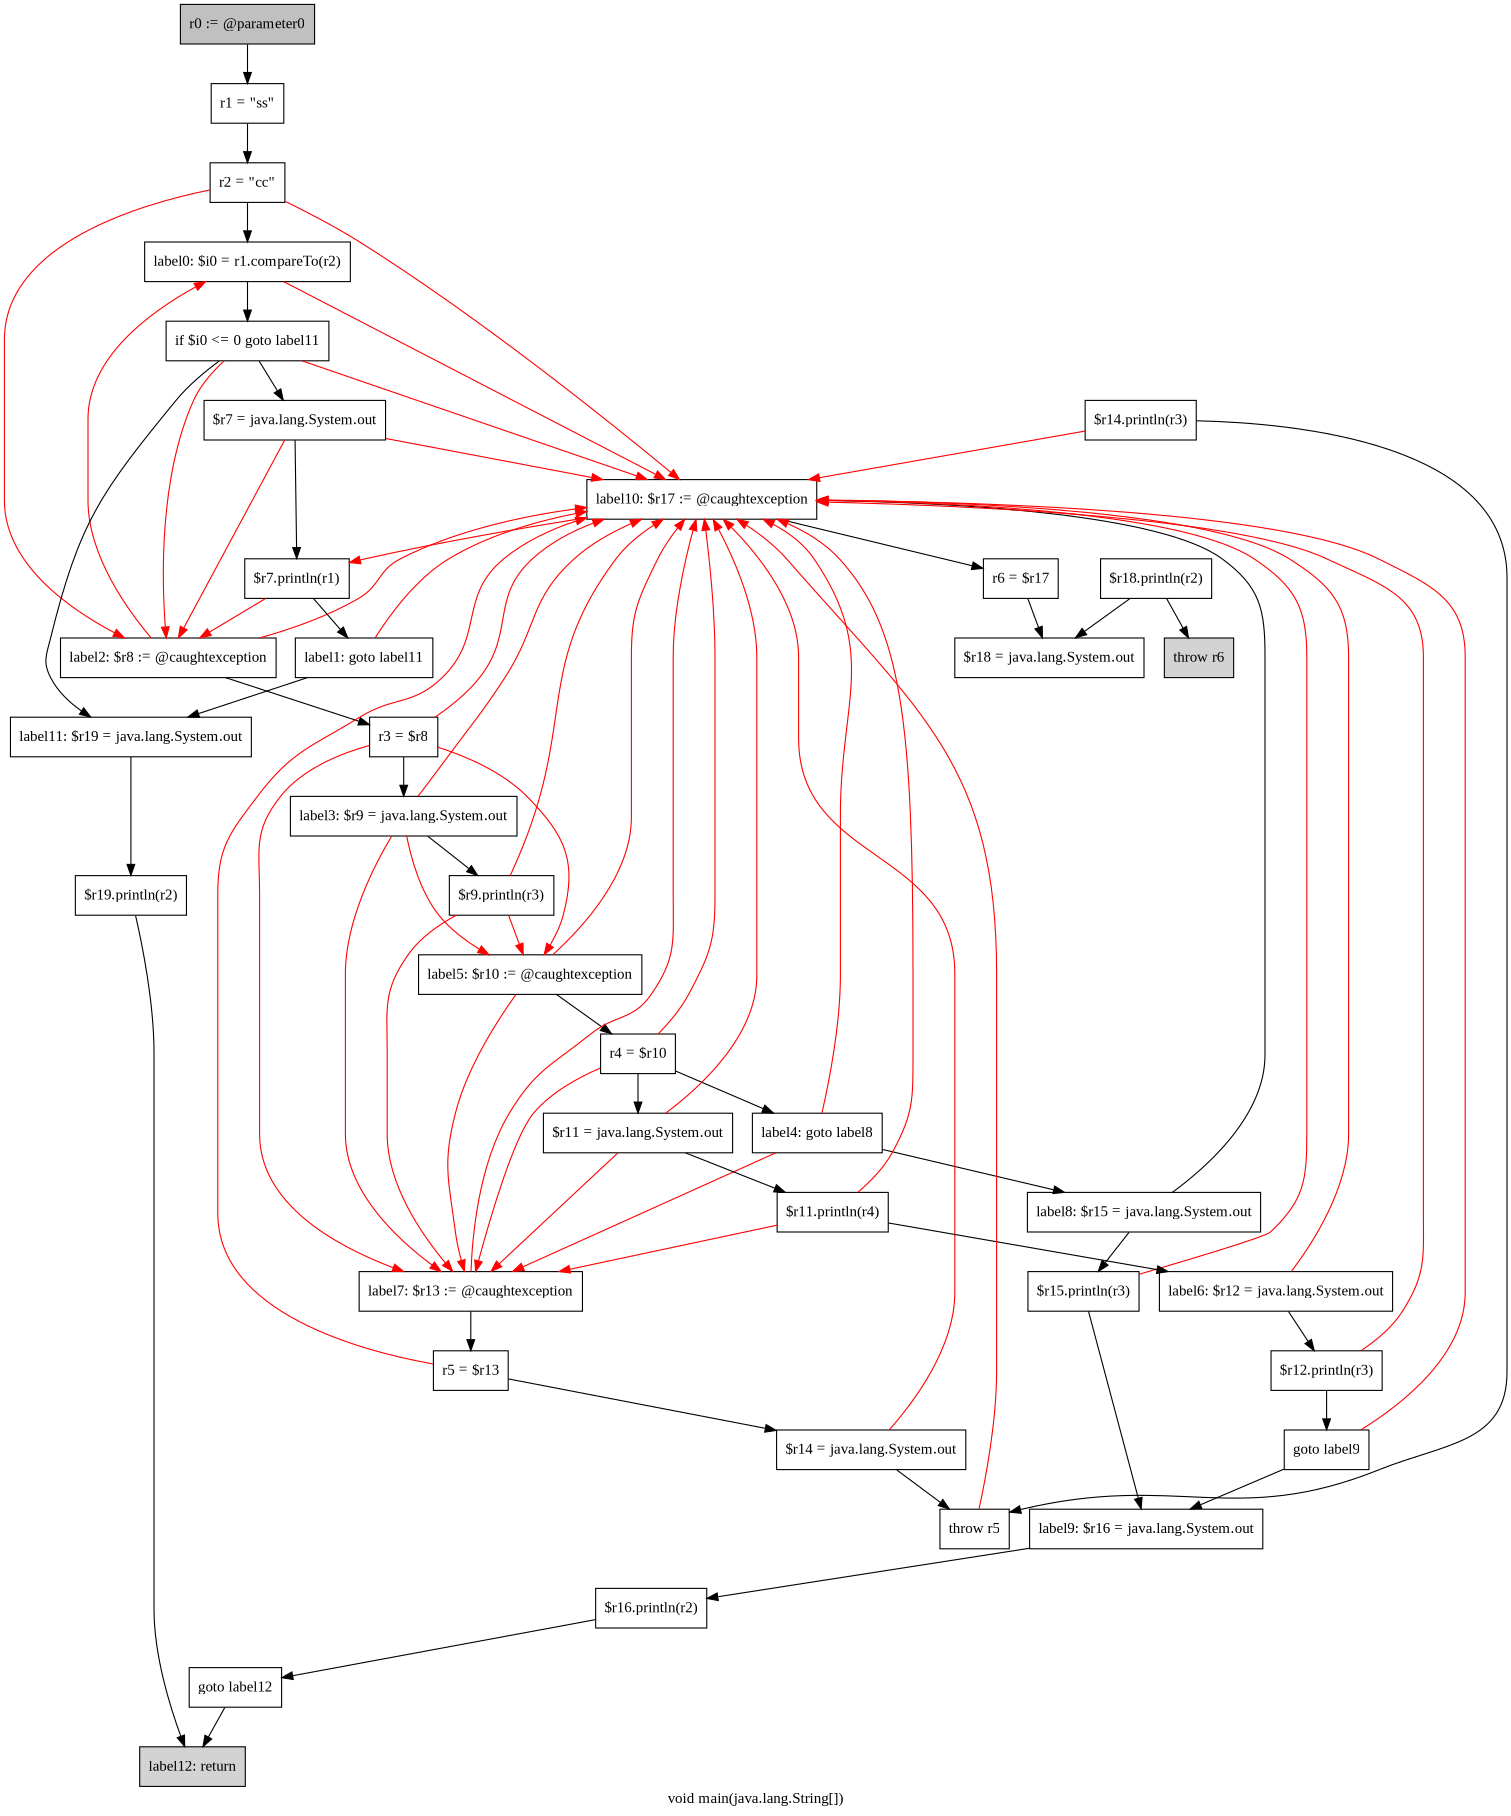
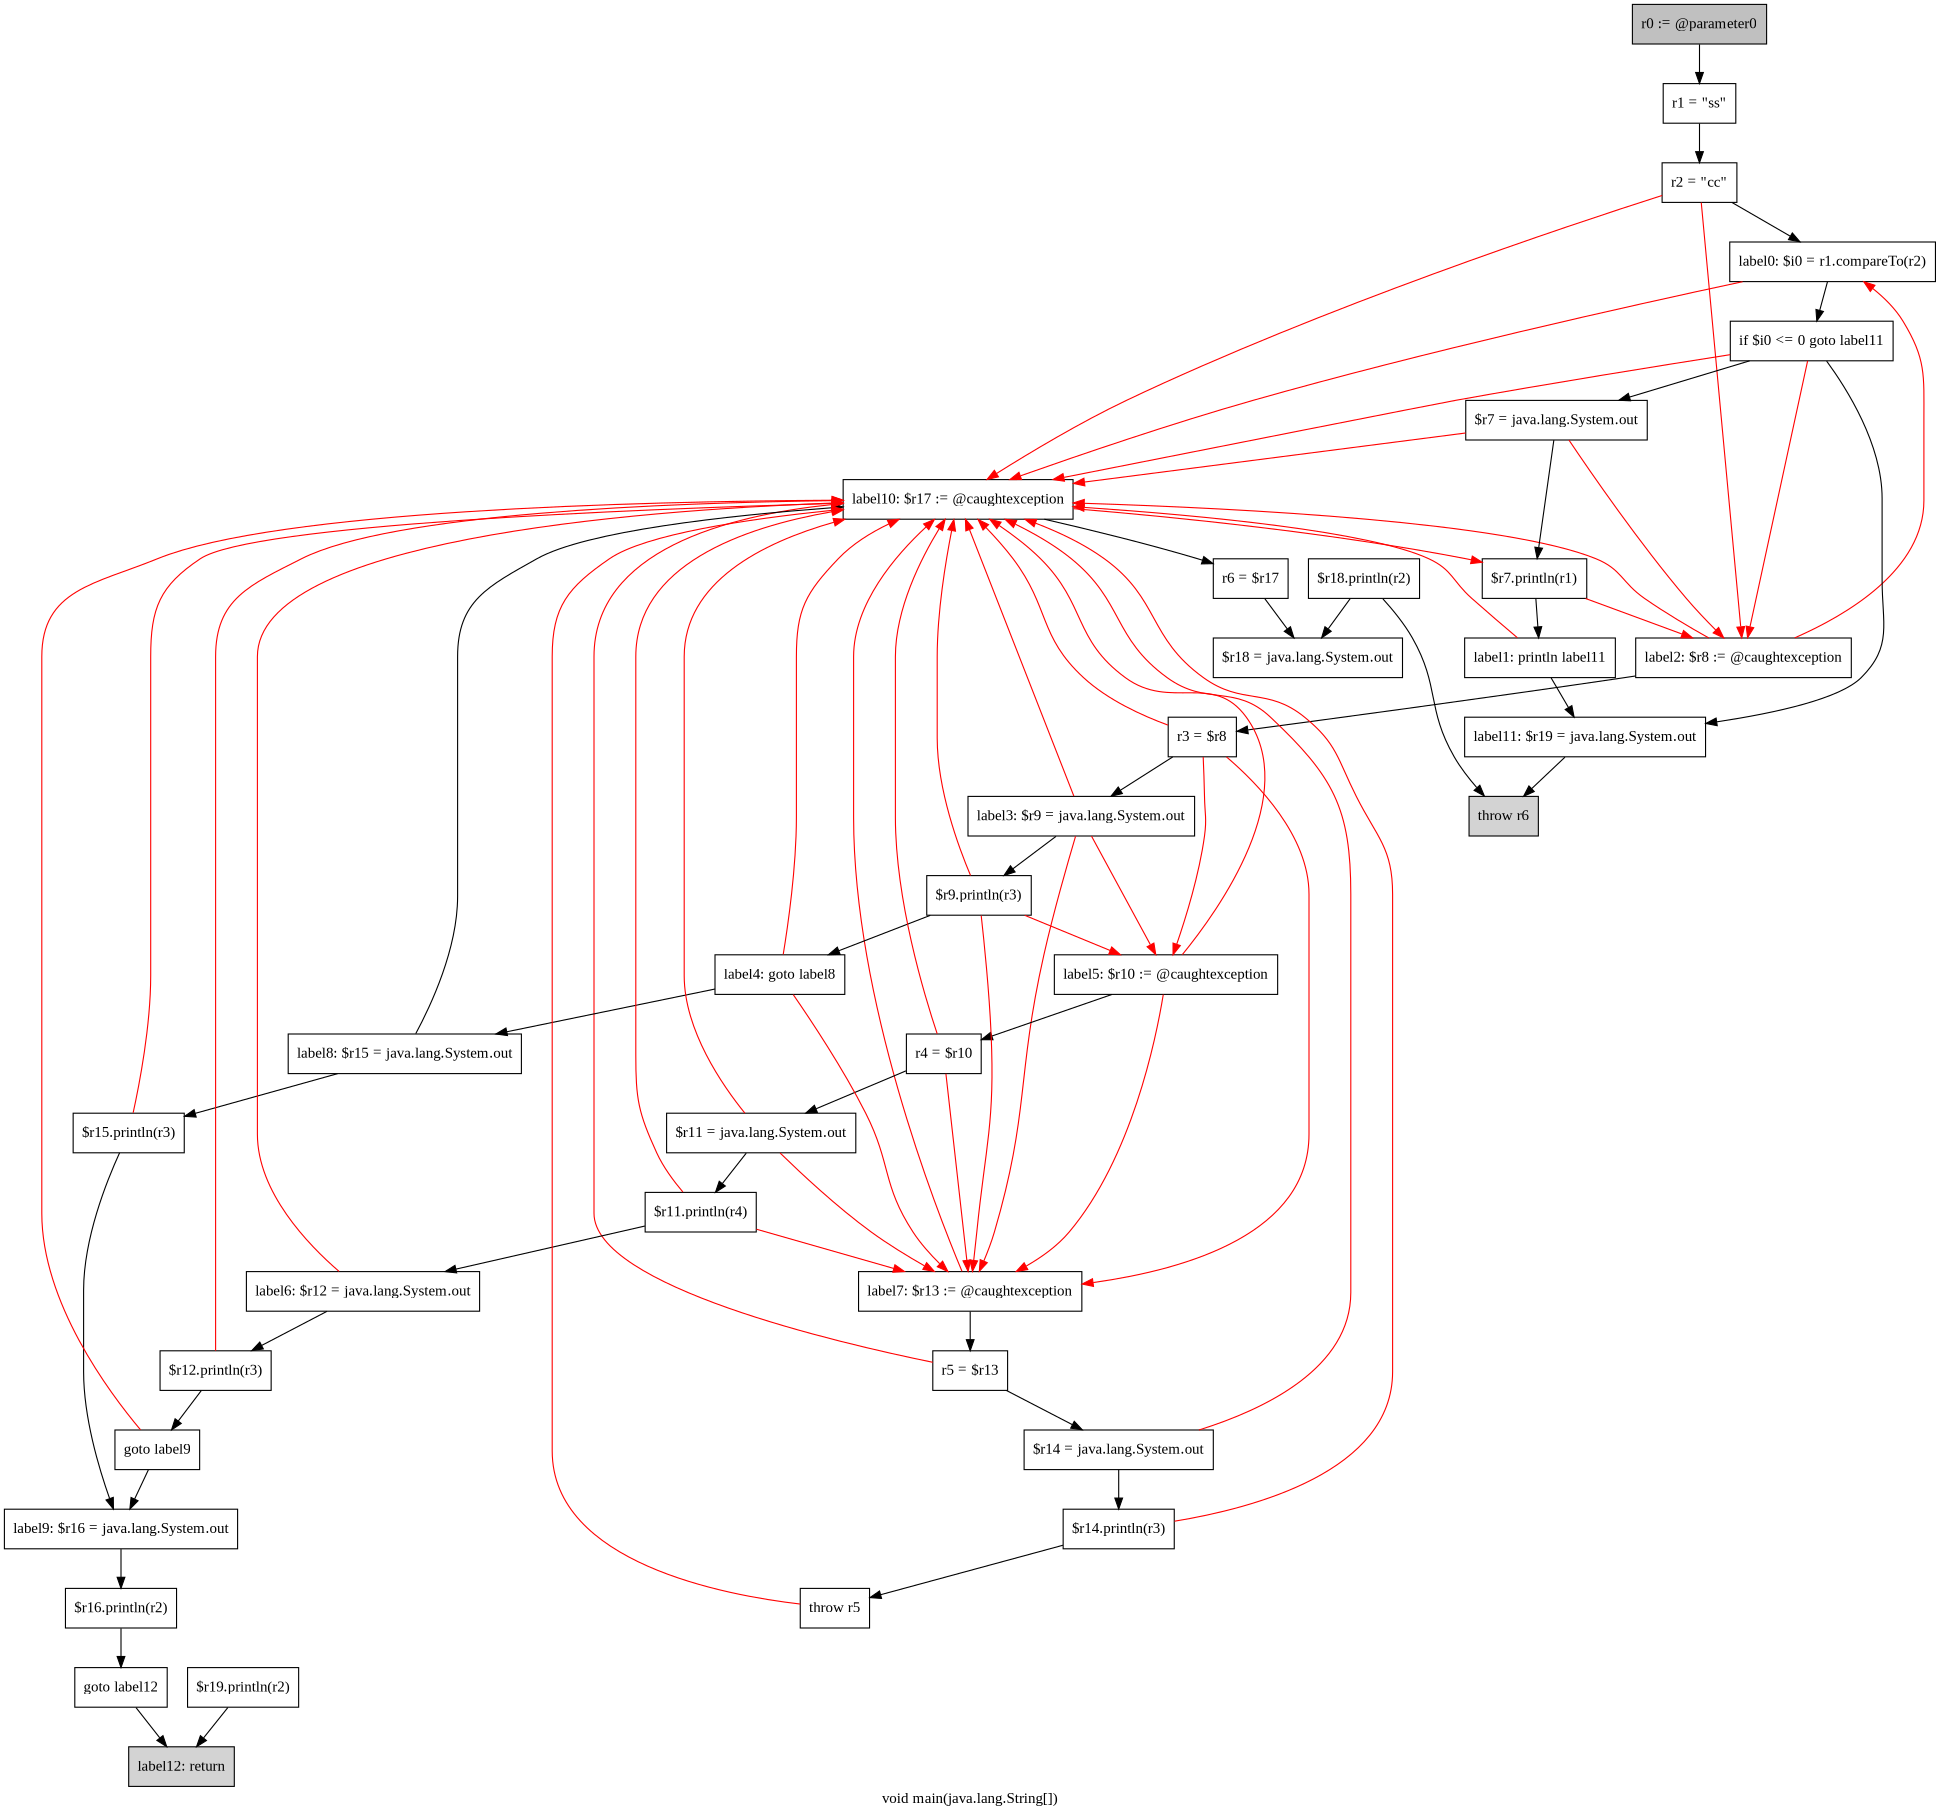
(364, 658) -> (1540, 658)
(131, 811) -> (1548, 773)
(719, 1090) -> (885, 933)
(919, 1486) -> (1119, 1484)
